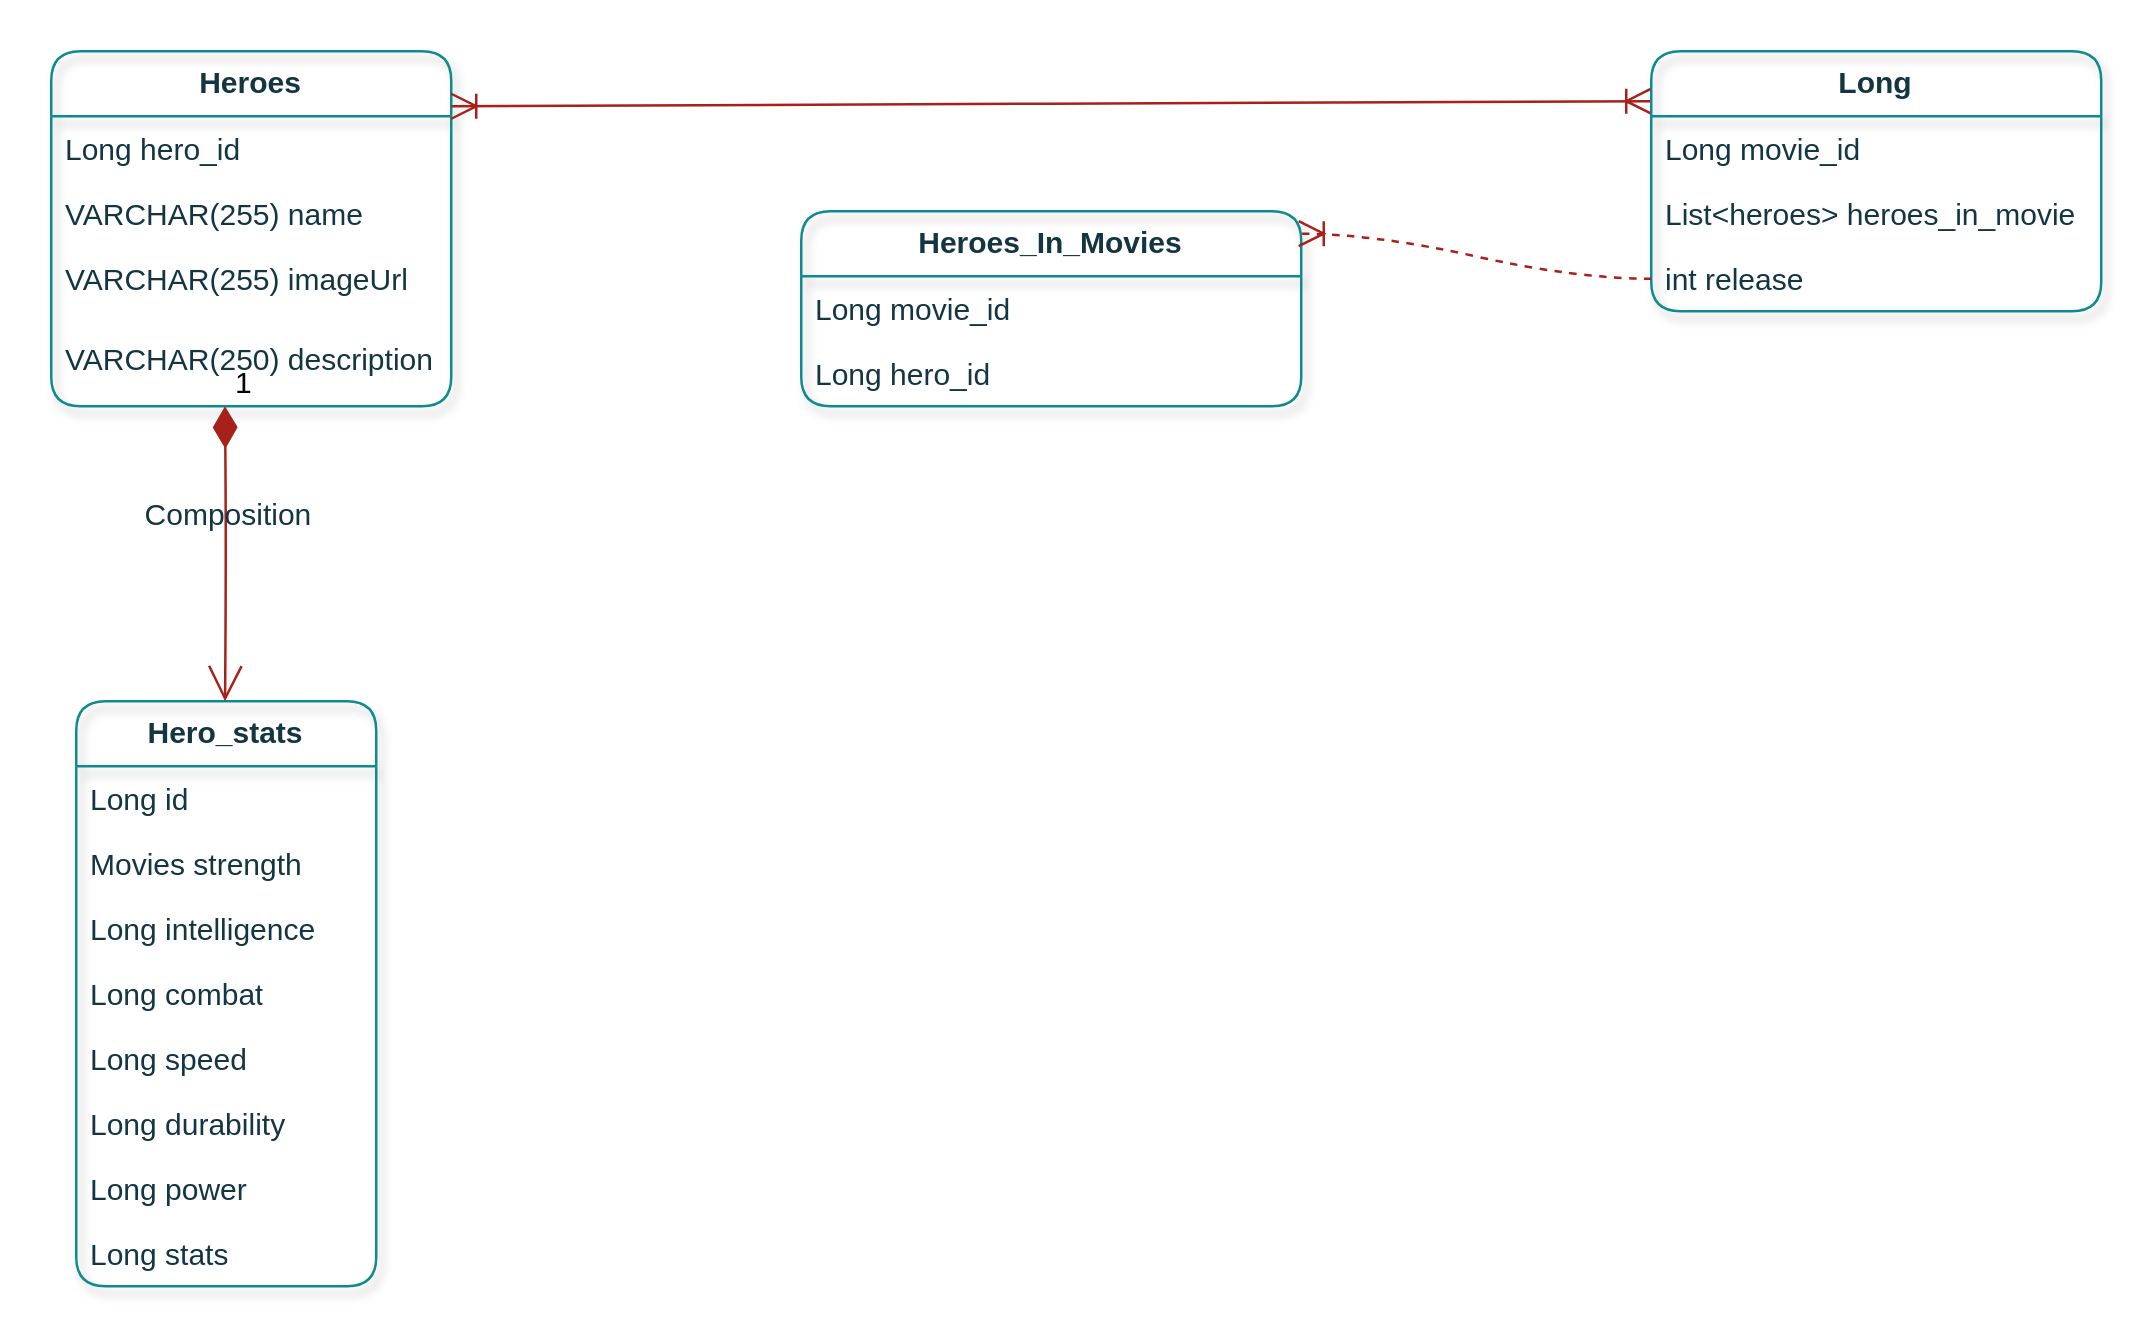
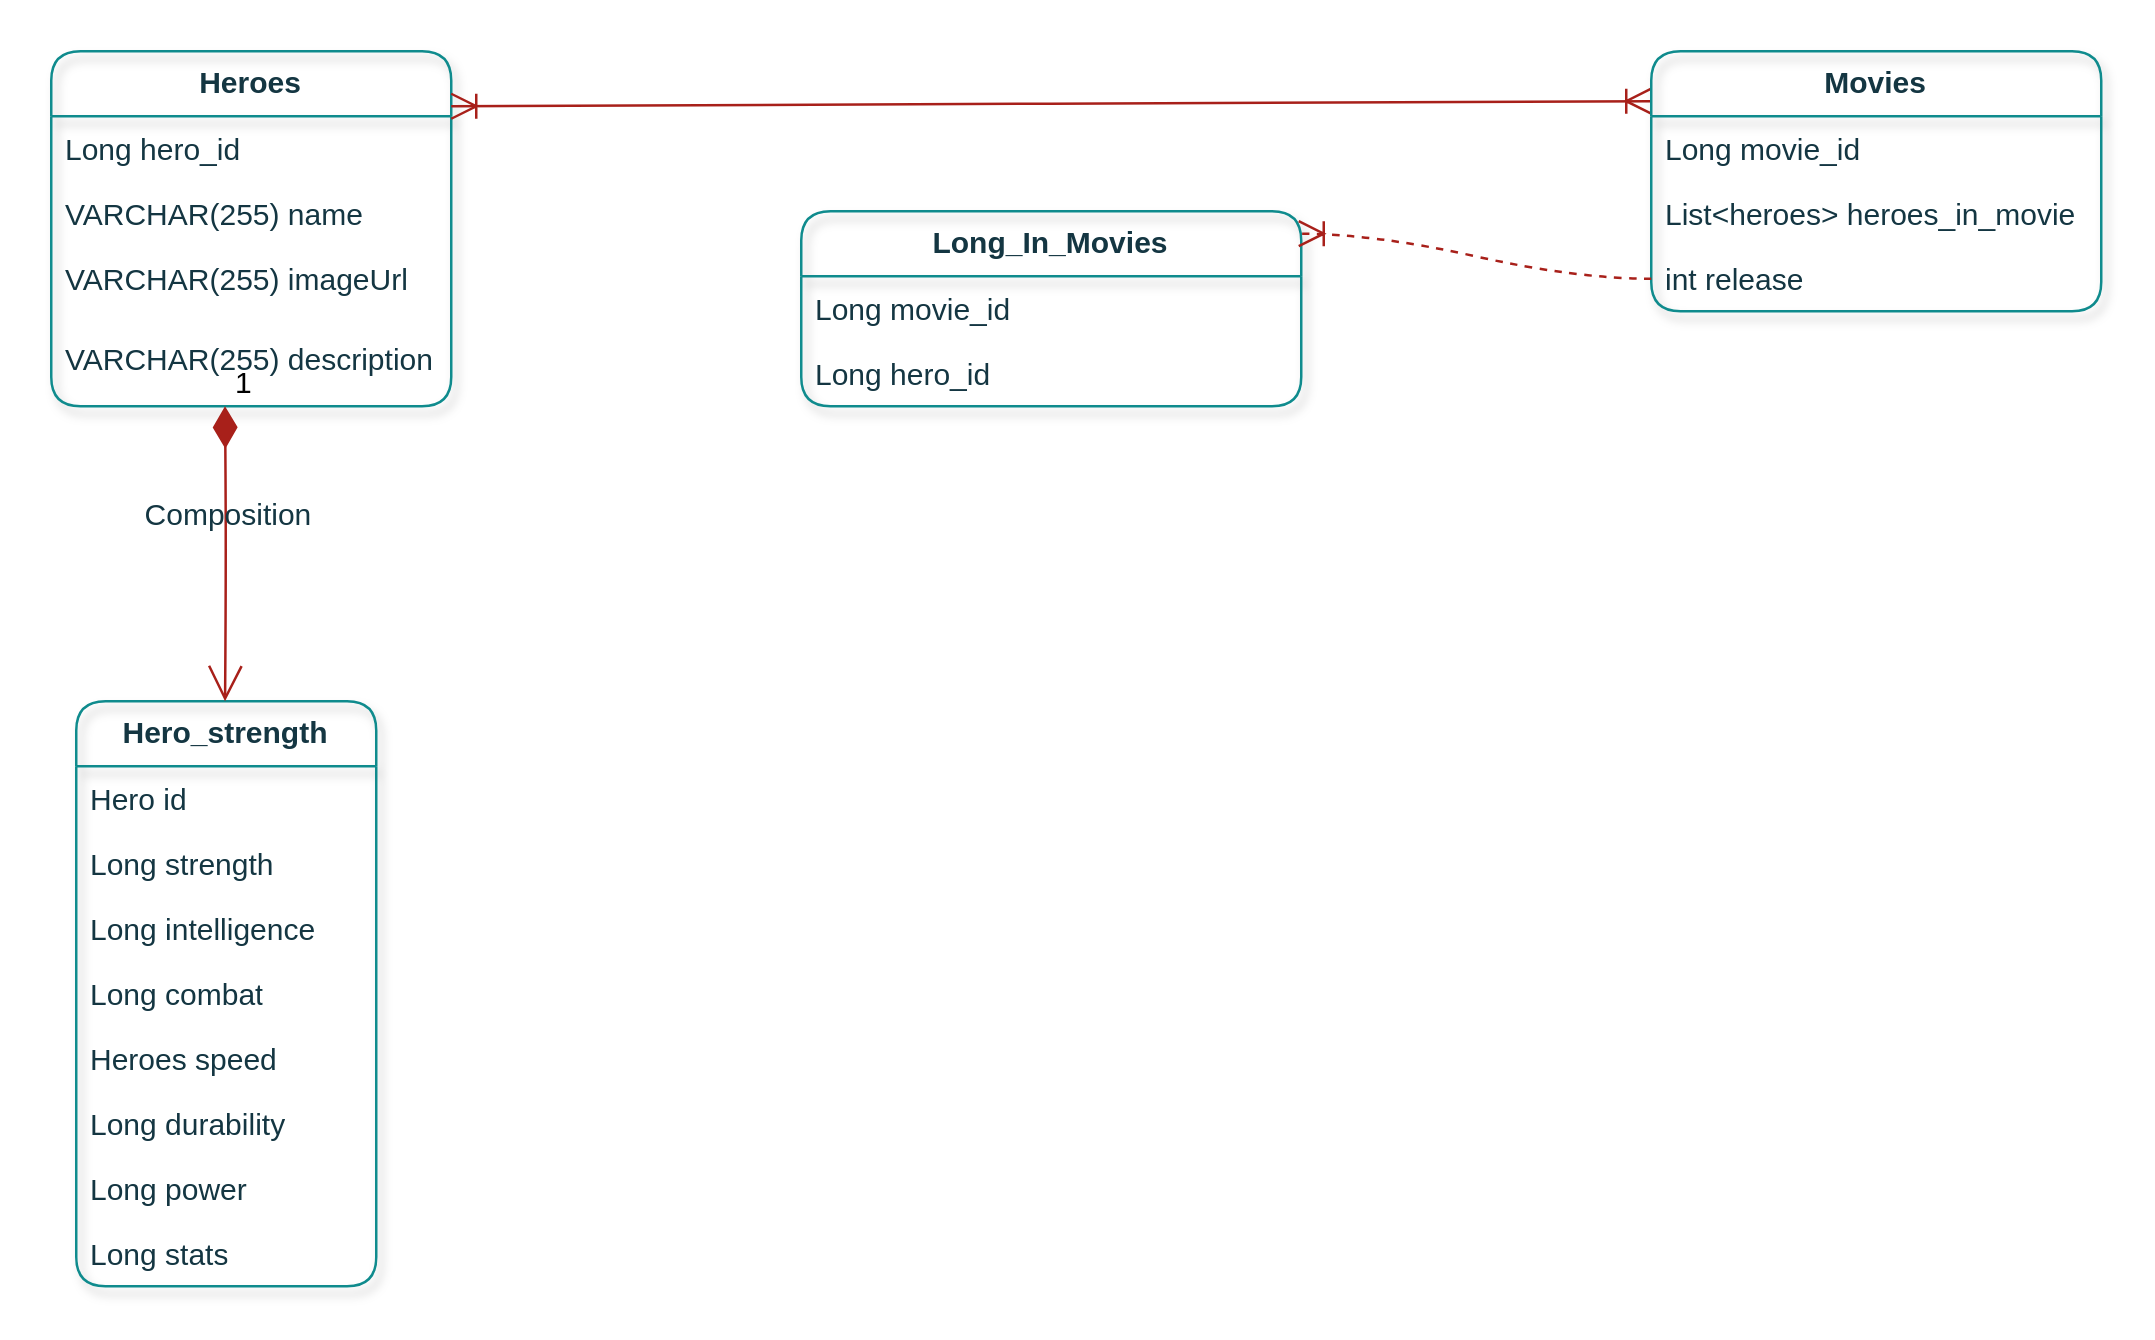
(1876, 84) -> (1876, 84)
(1051, 244) -> (1051, 244)
(254, 380) -> (254, 380)
(226, 734) -> (226, 734)
(142, 802) -> (142, 802)
(209, 867) -> (197, 867)
(171, 1062) -> (188, 1062)
